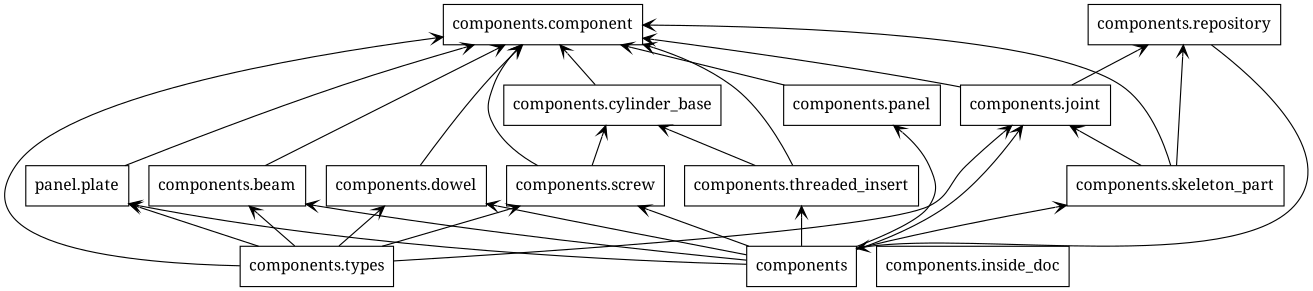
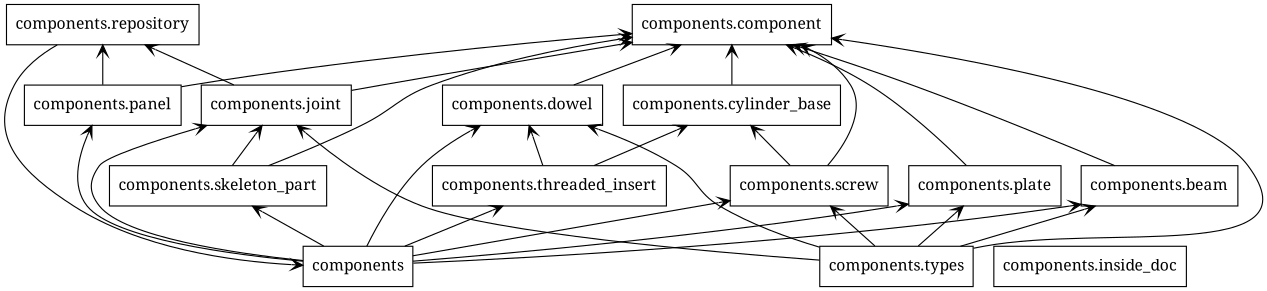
(737, 90) -> (538, 151)
(1180, 111) -> (103, 70)
(77, 186) -> (985, 186)
